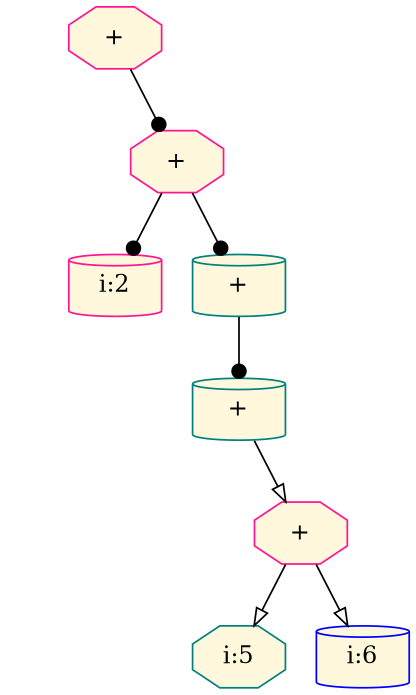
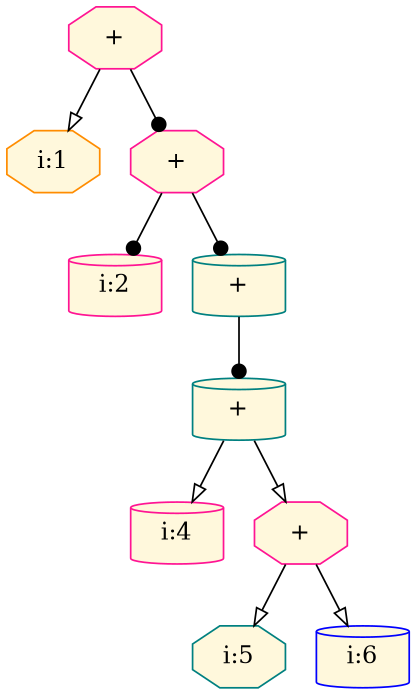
none -> (53, 162)
none -> (177, 533)
